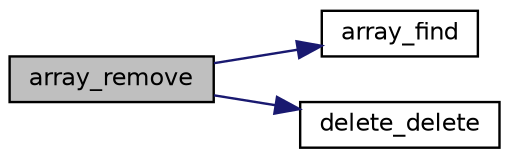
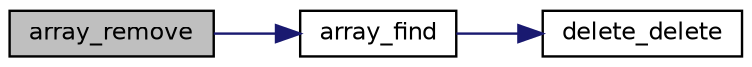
(245, 100) -> (487, 34)
